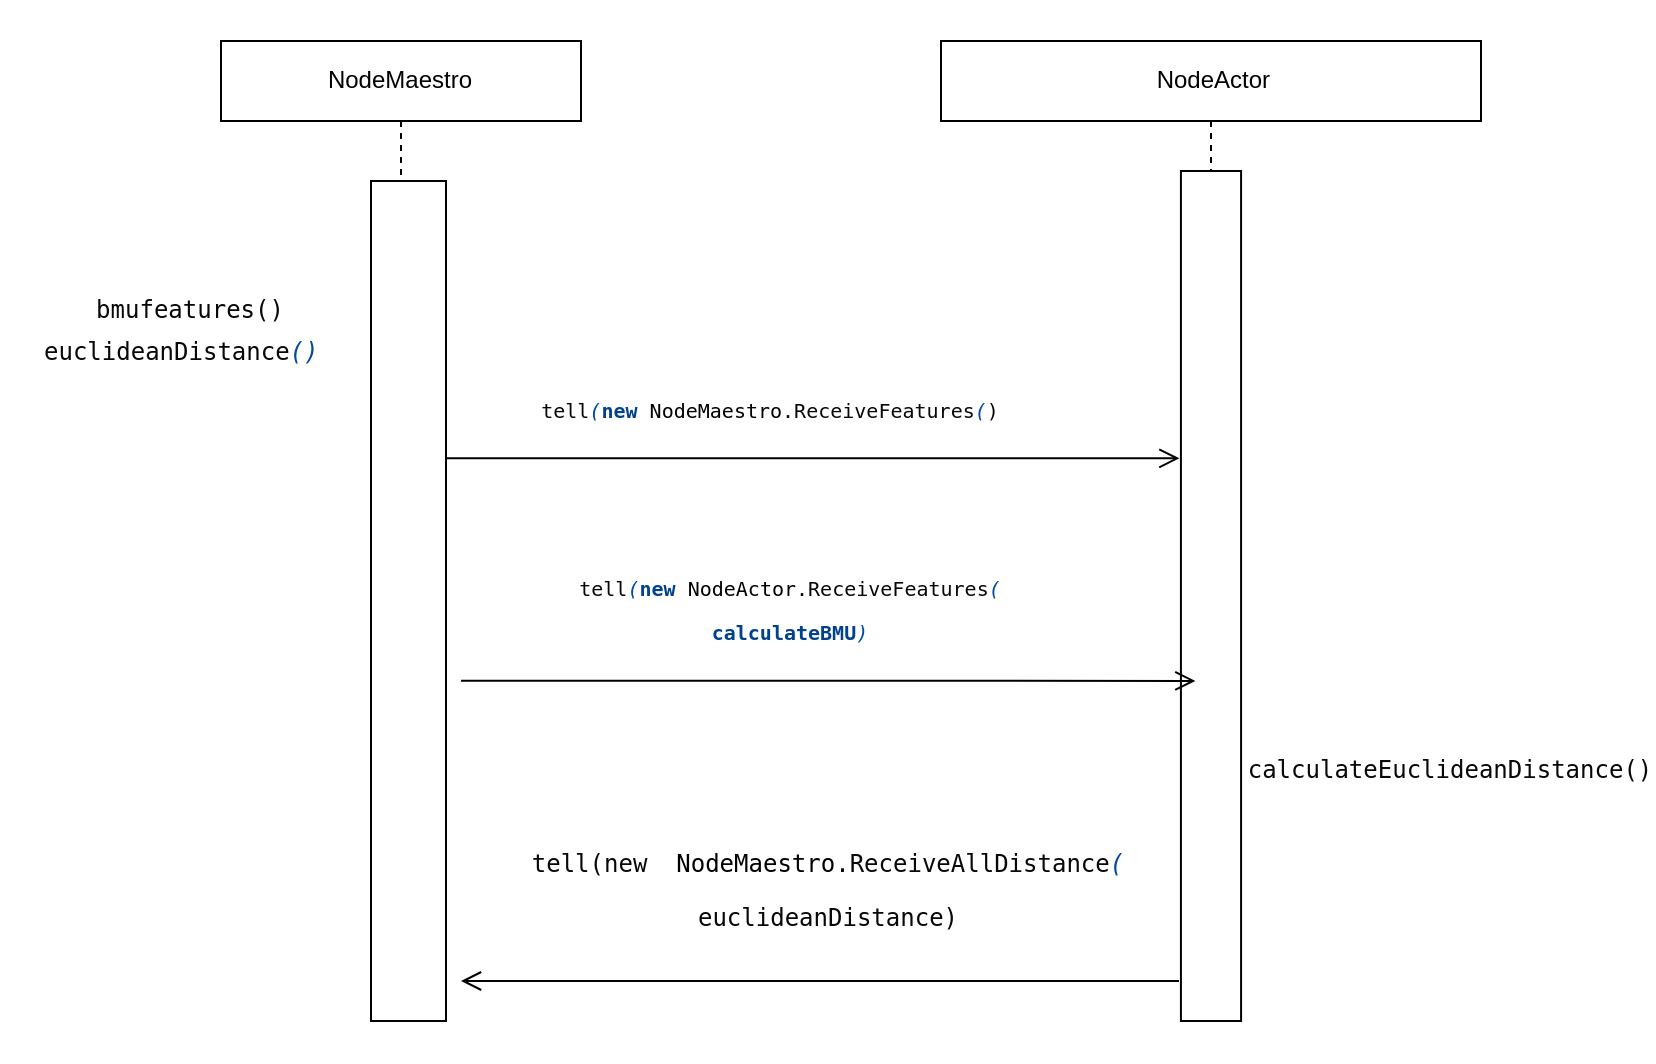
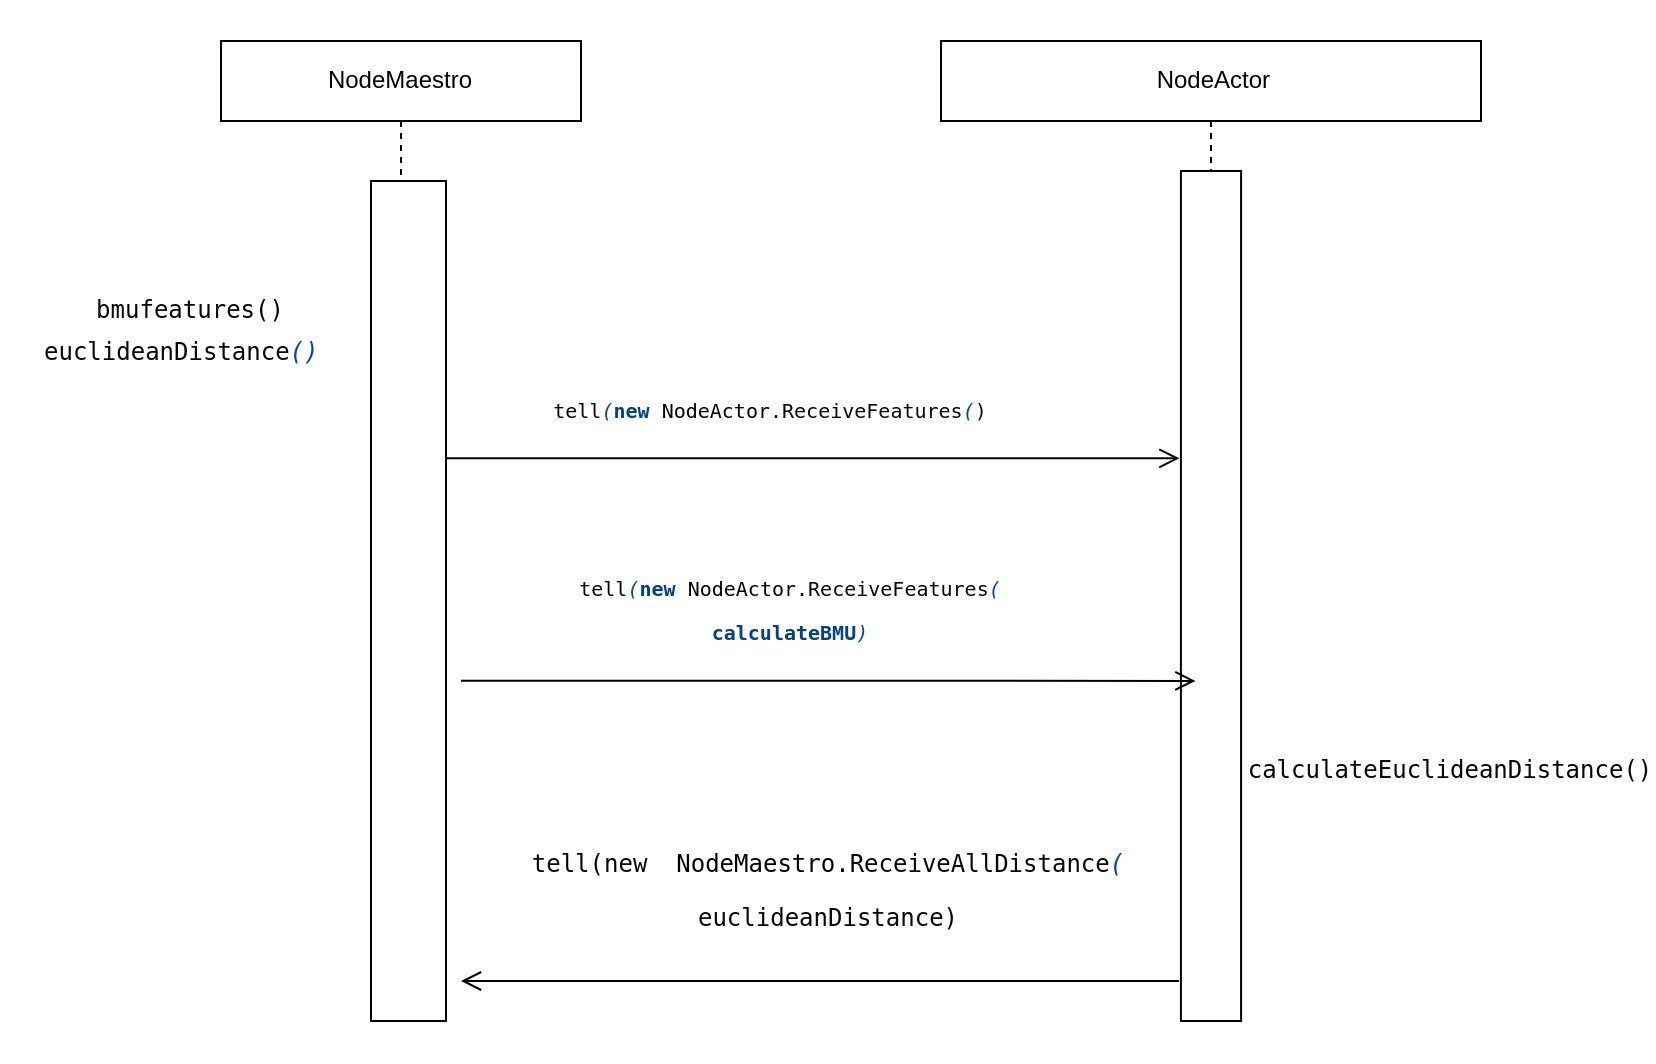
(771, 411) -> (771, 411)
